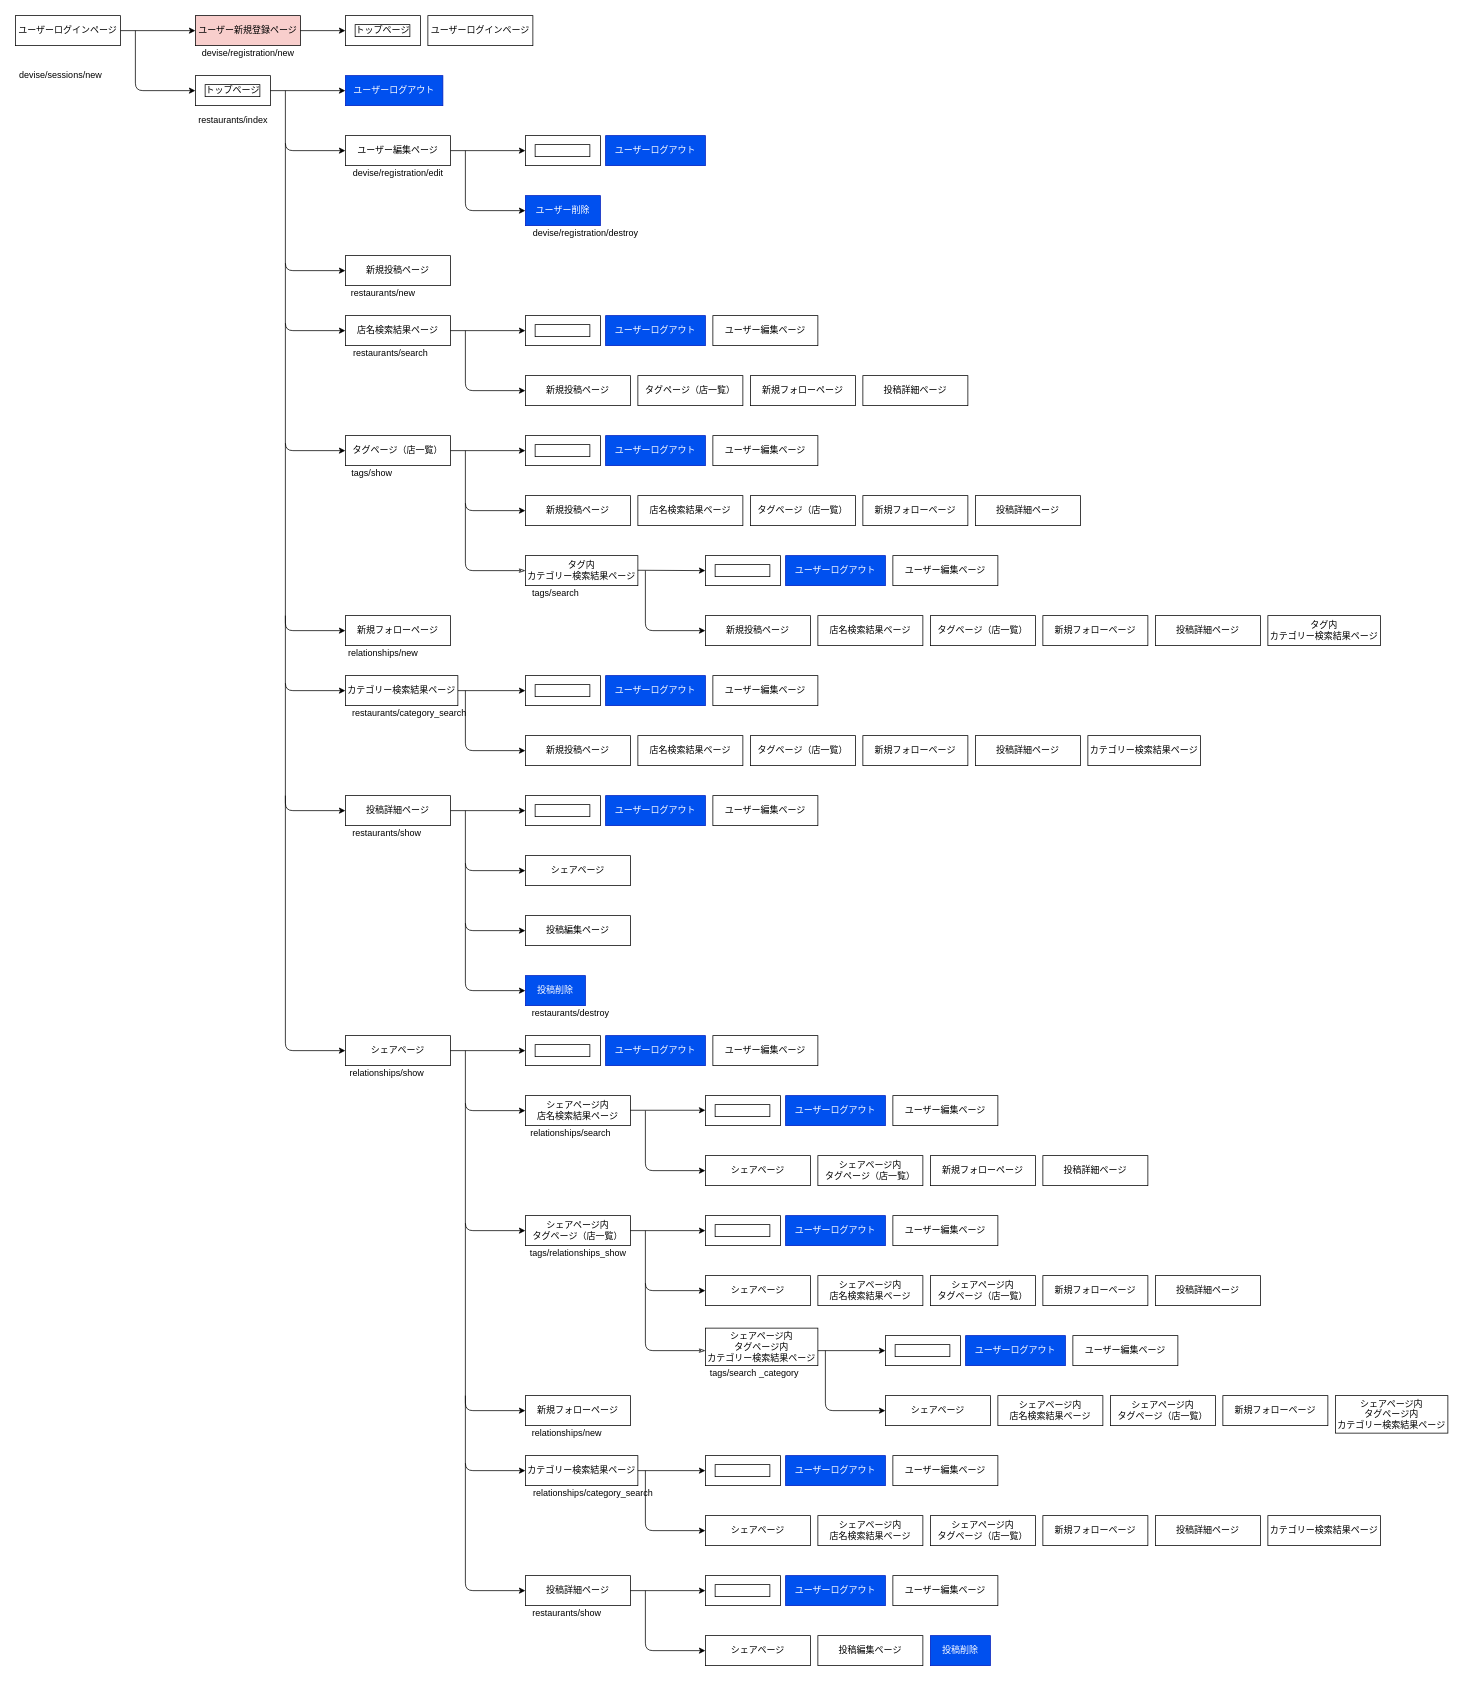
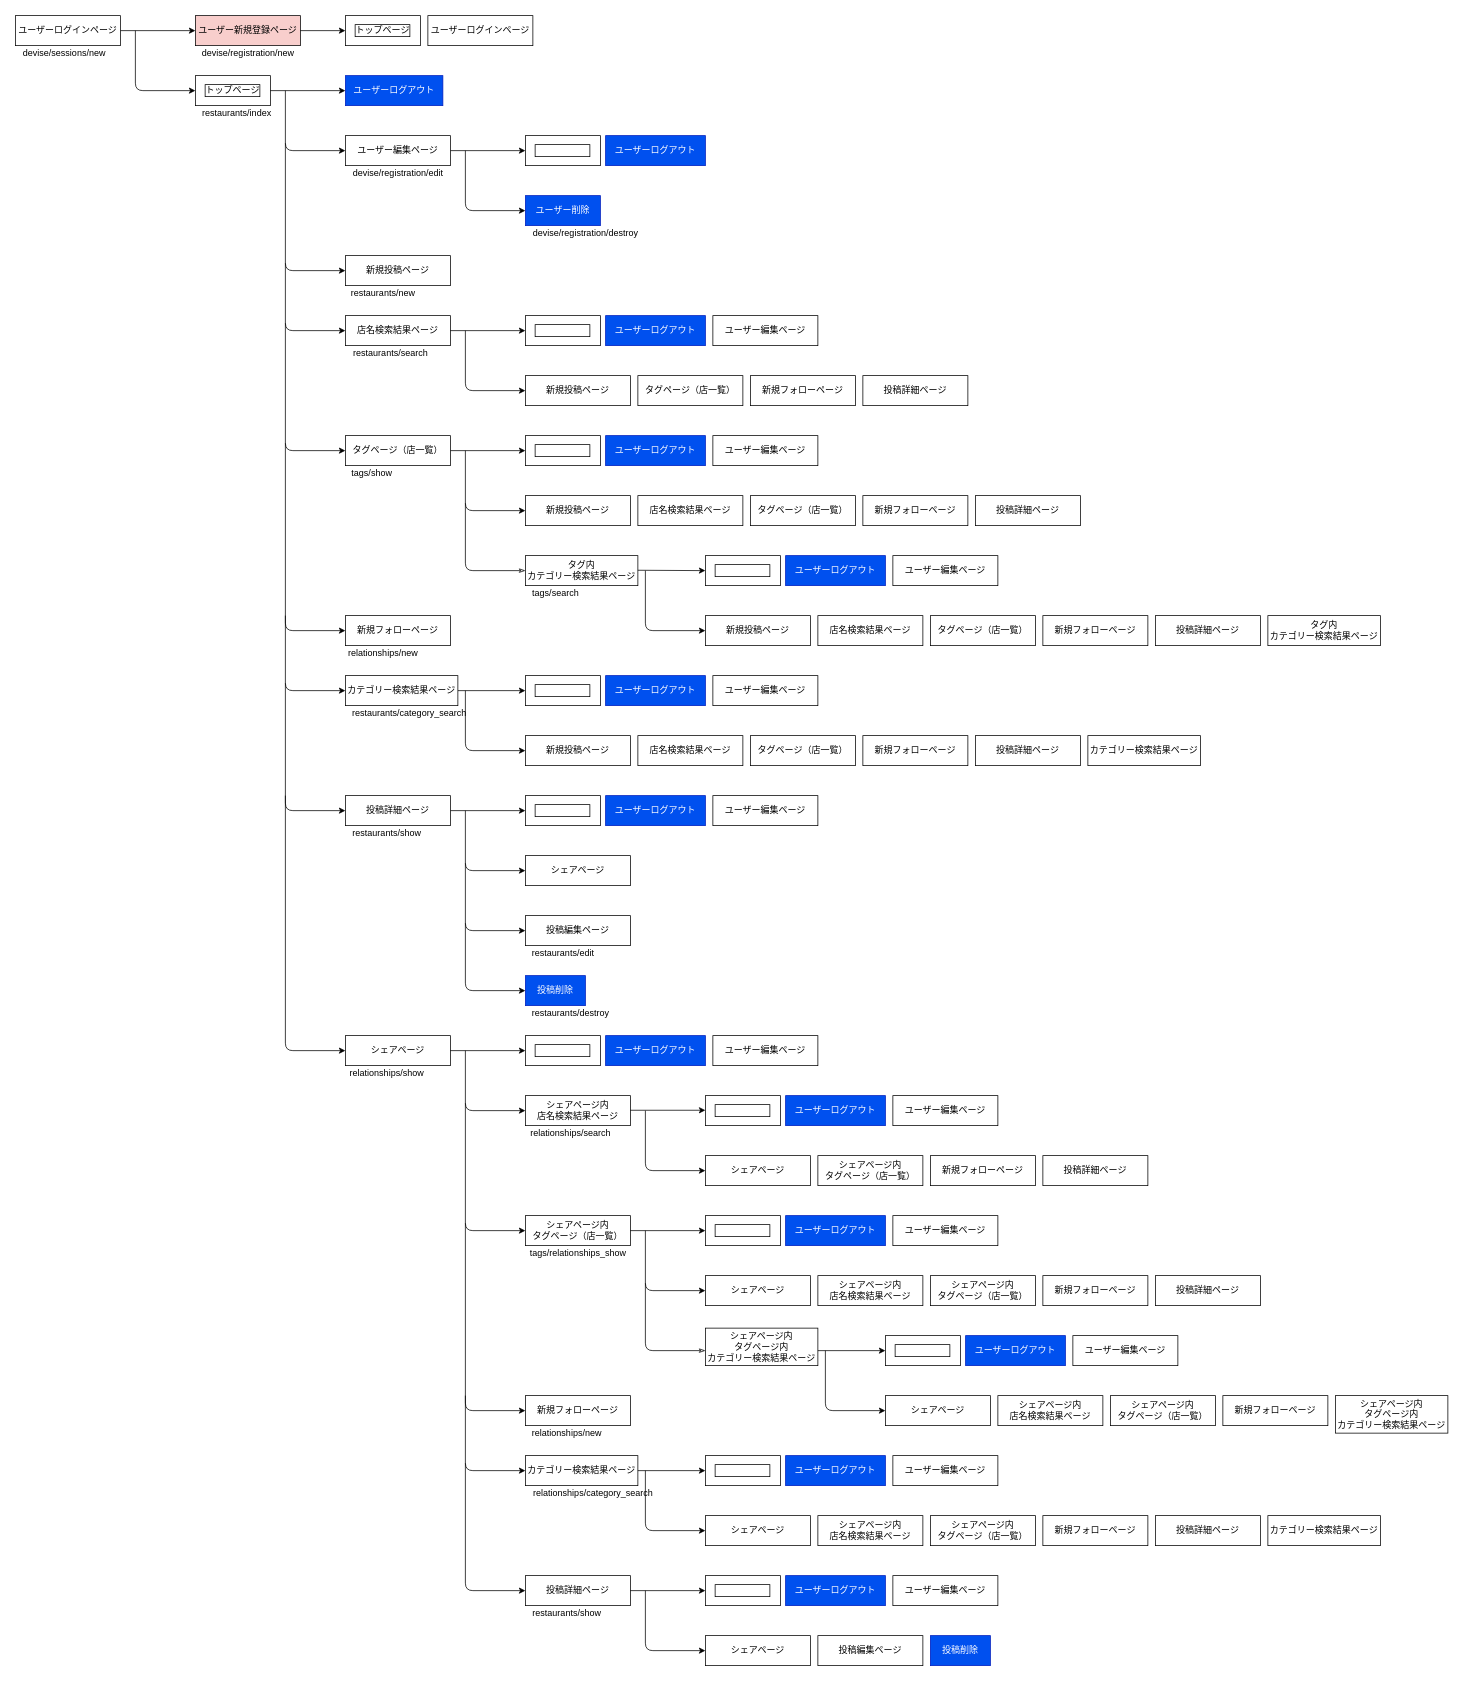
(60, 75) -> (64, 53)
(233, 120) -> (237, 113)
none -> (563, 953)
(754, 1373) -> none
